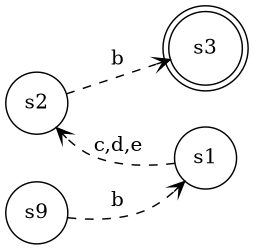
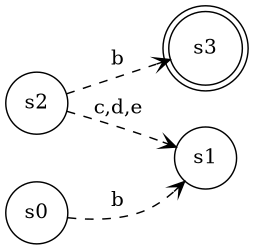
(118, 163) -> (115, 126)
(37, 213) -> (37, 213)
